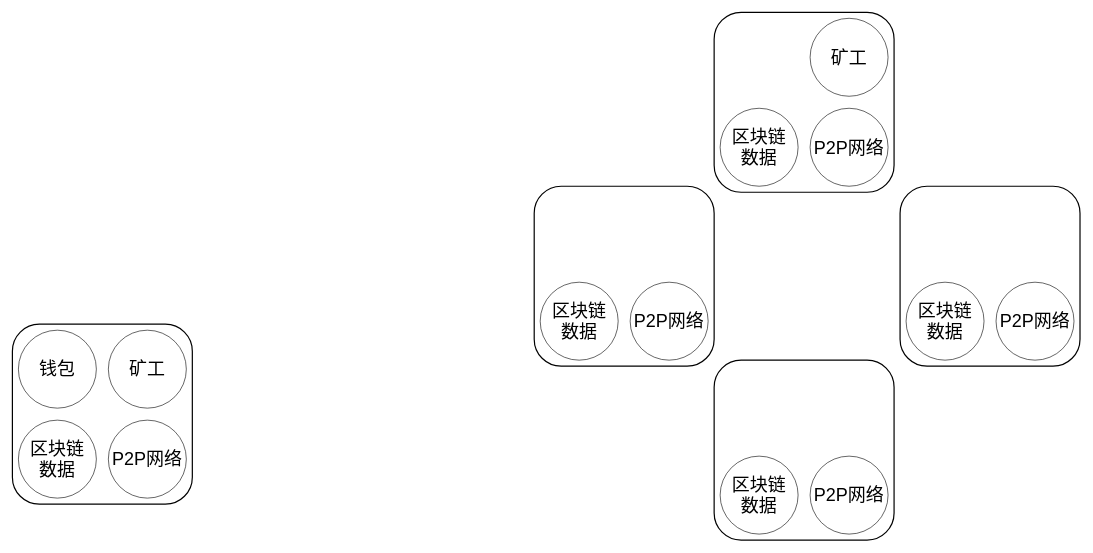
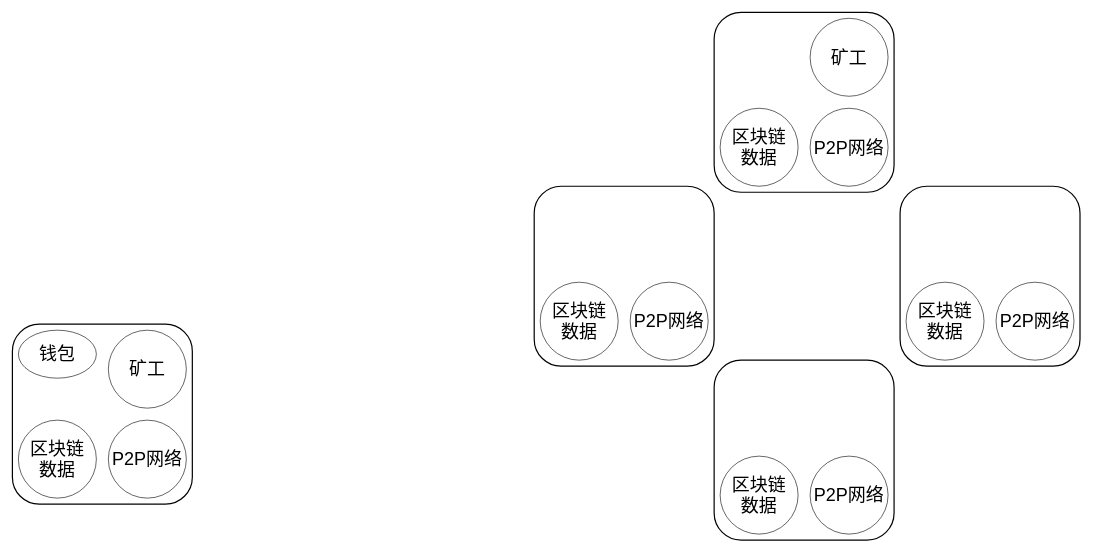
(57, 369) -> (57, 354)
